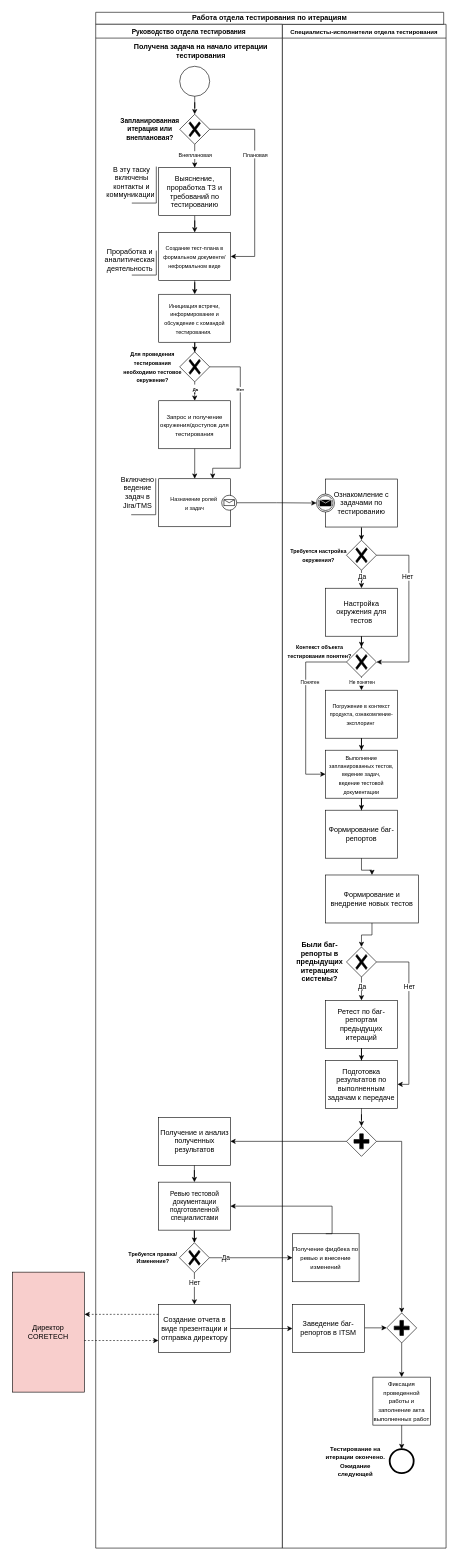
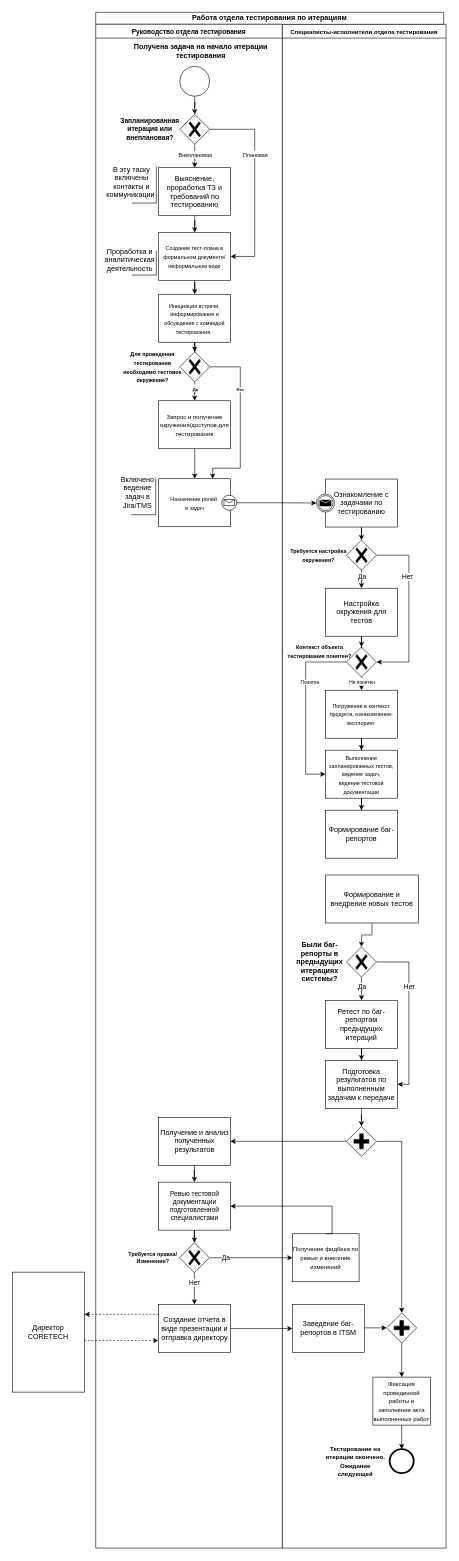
(362, 869) -> none
(48, 1332) -> (48, 1332)
